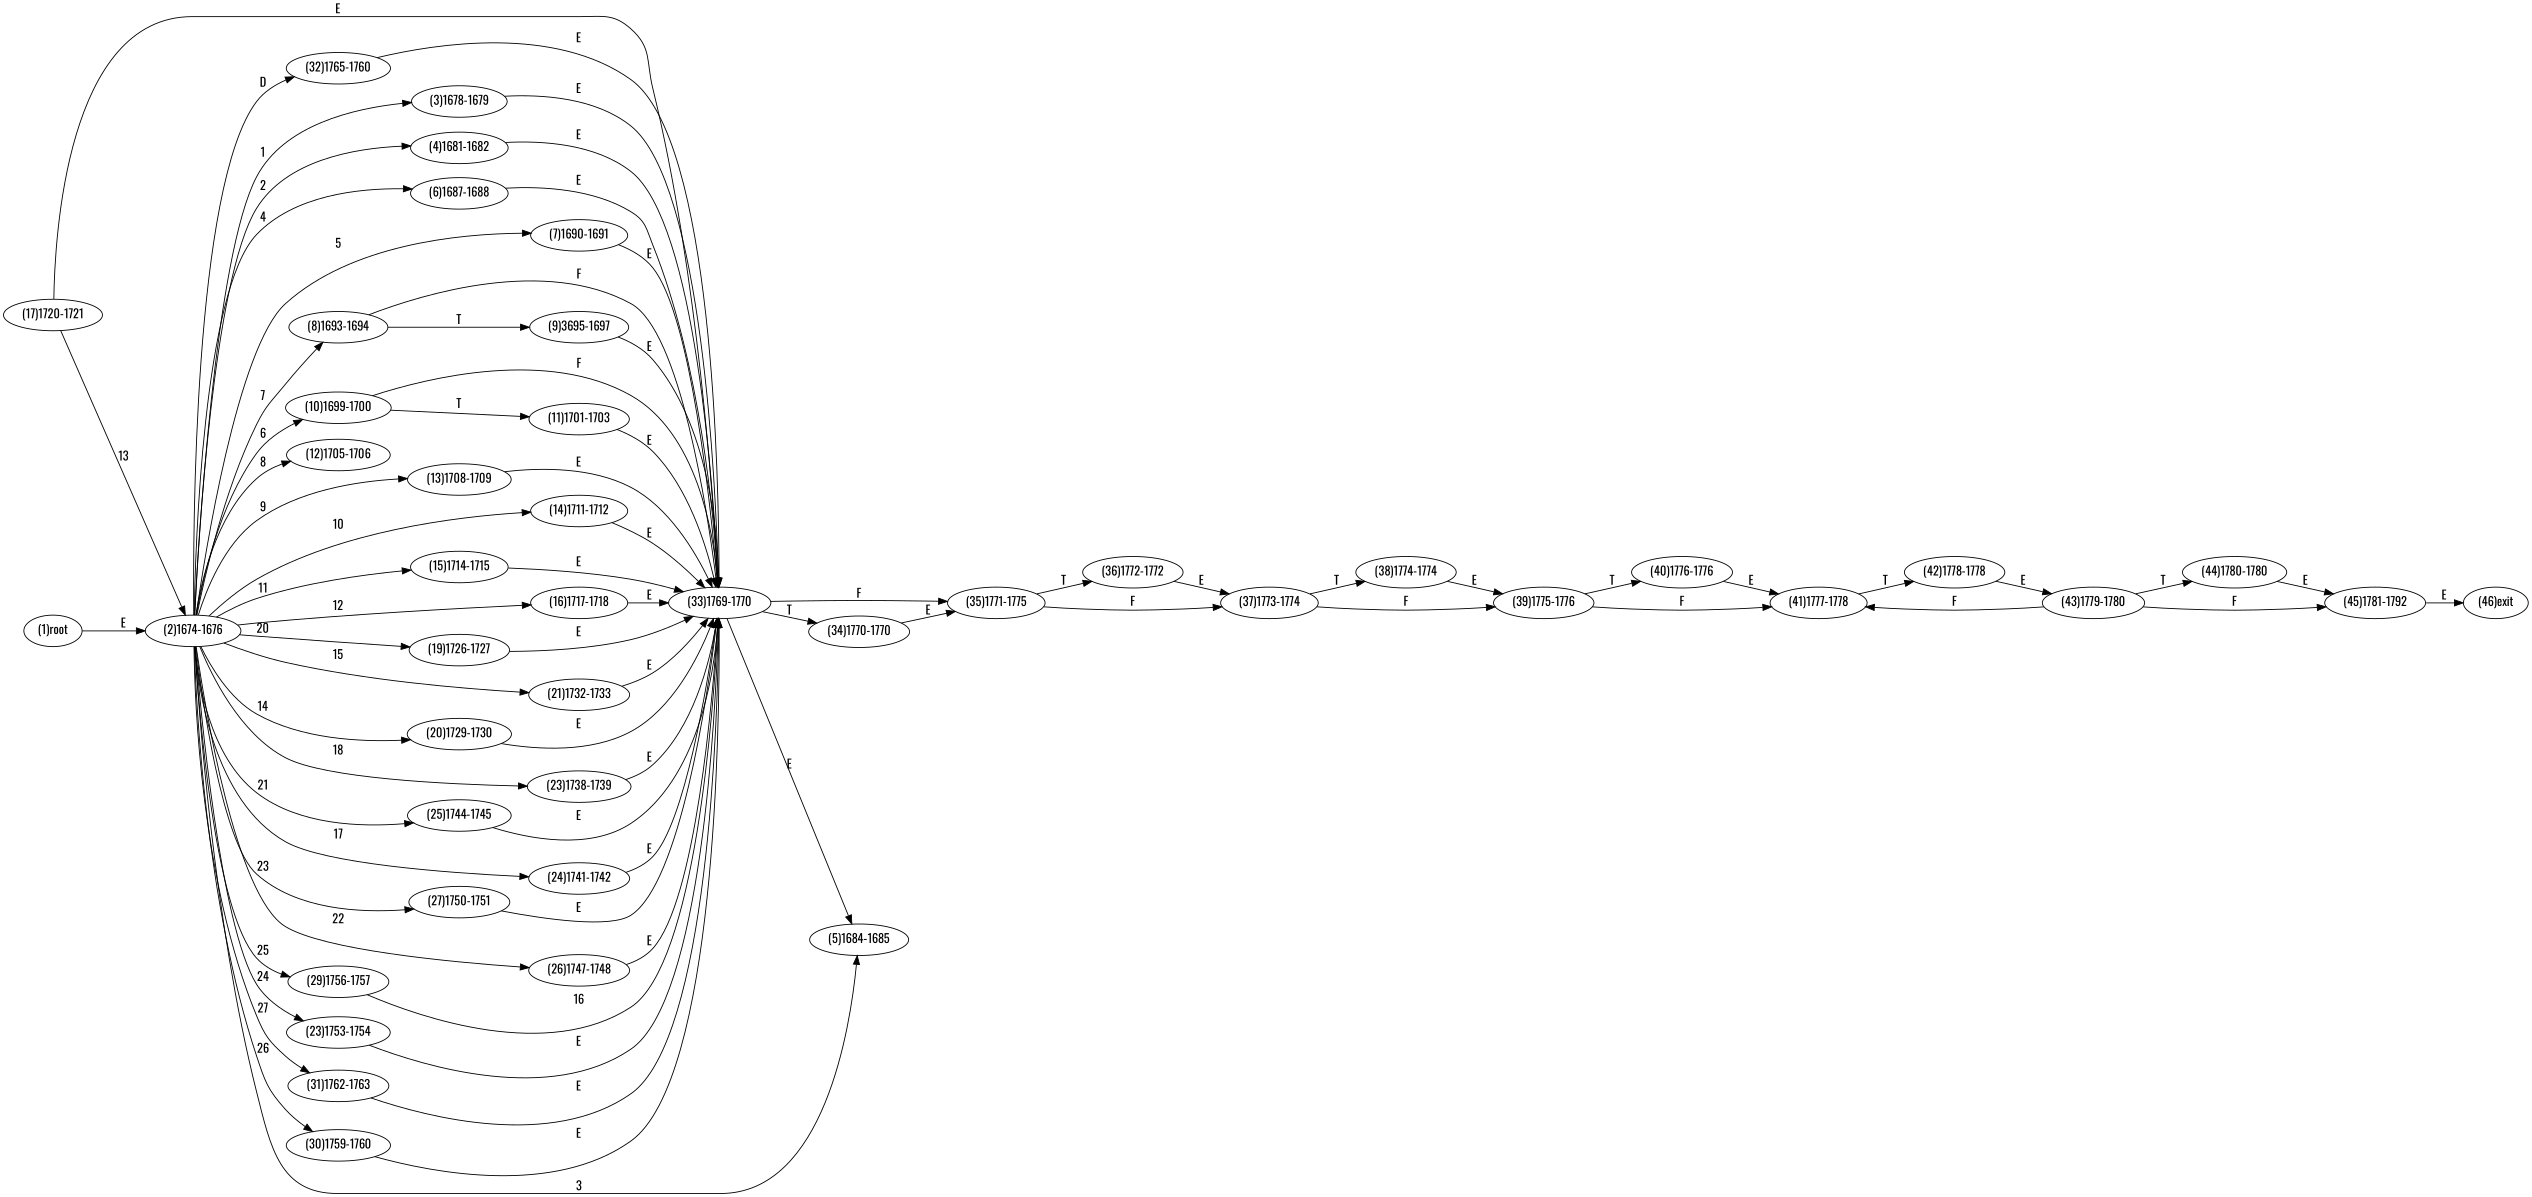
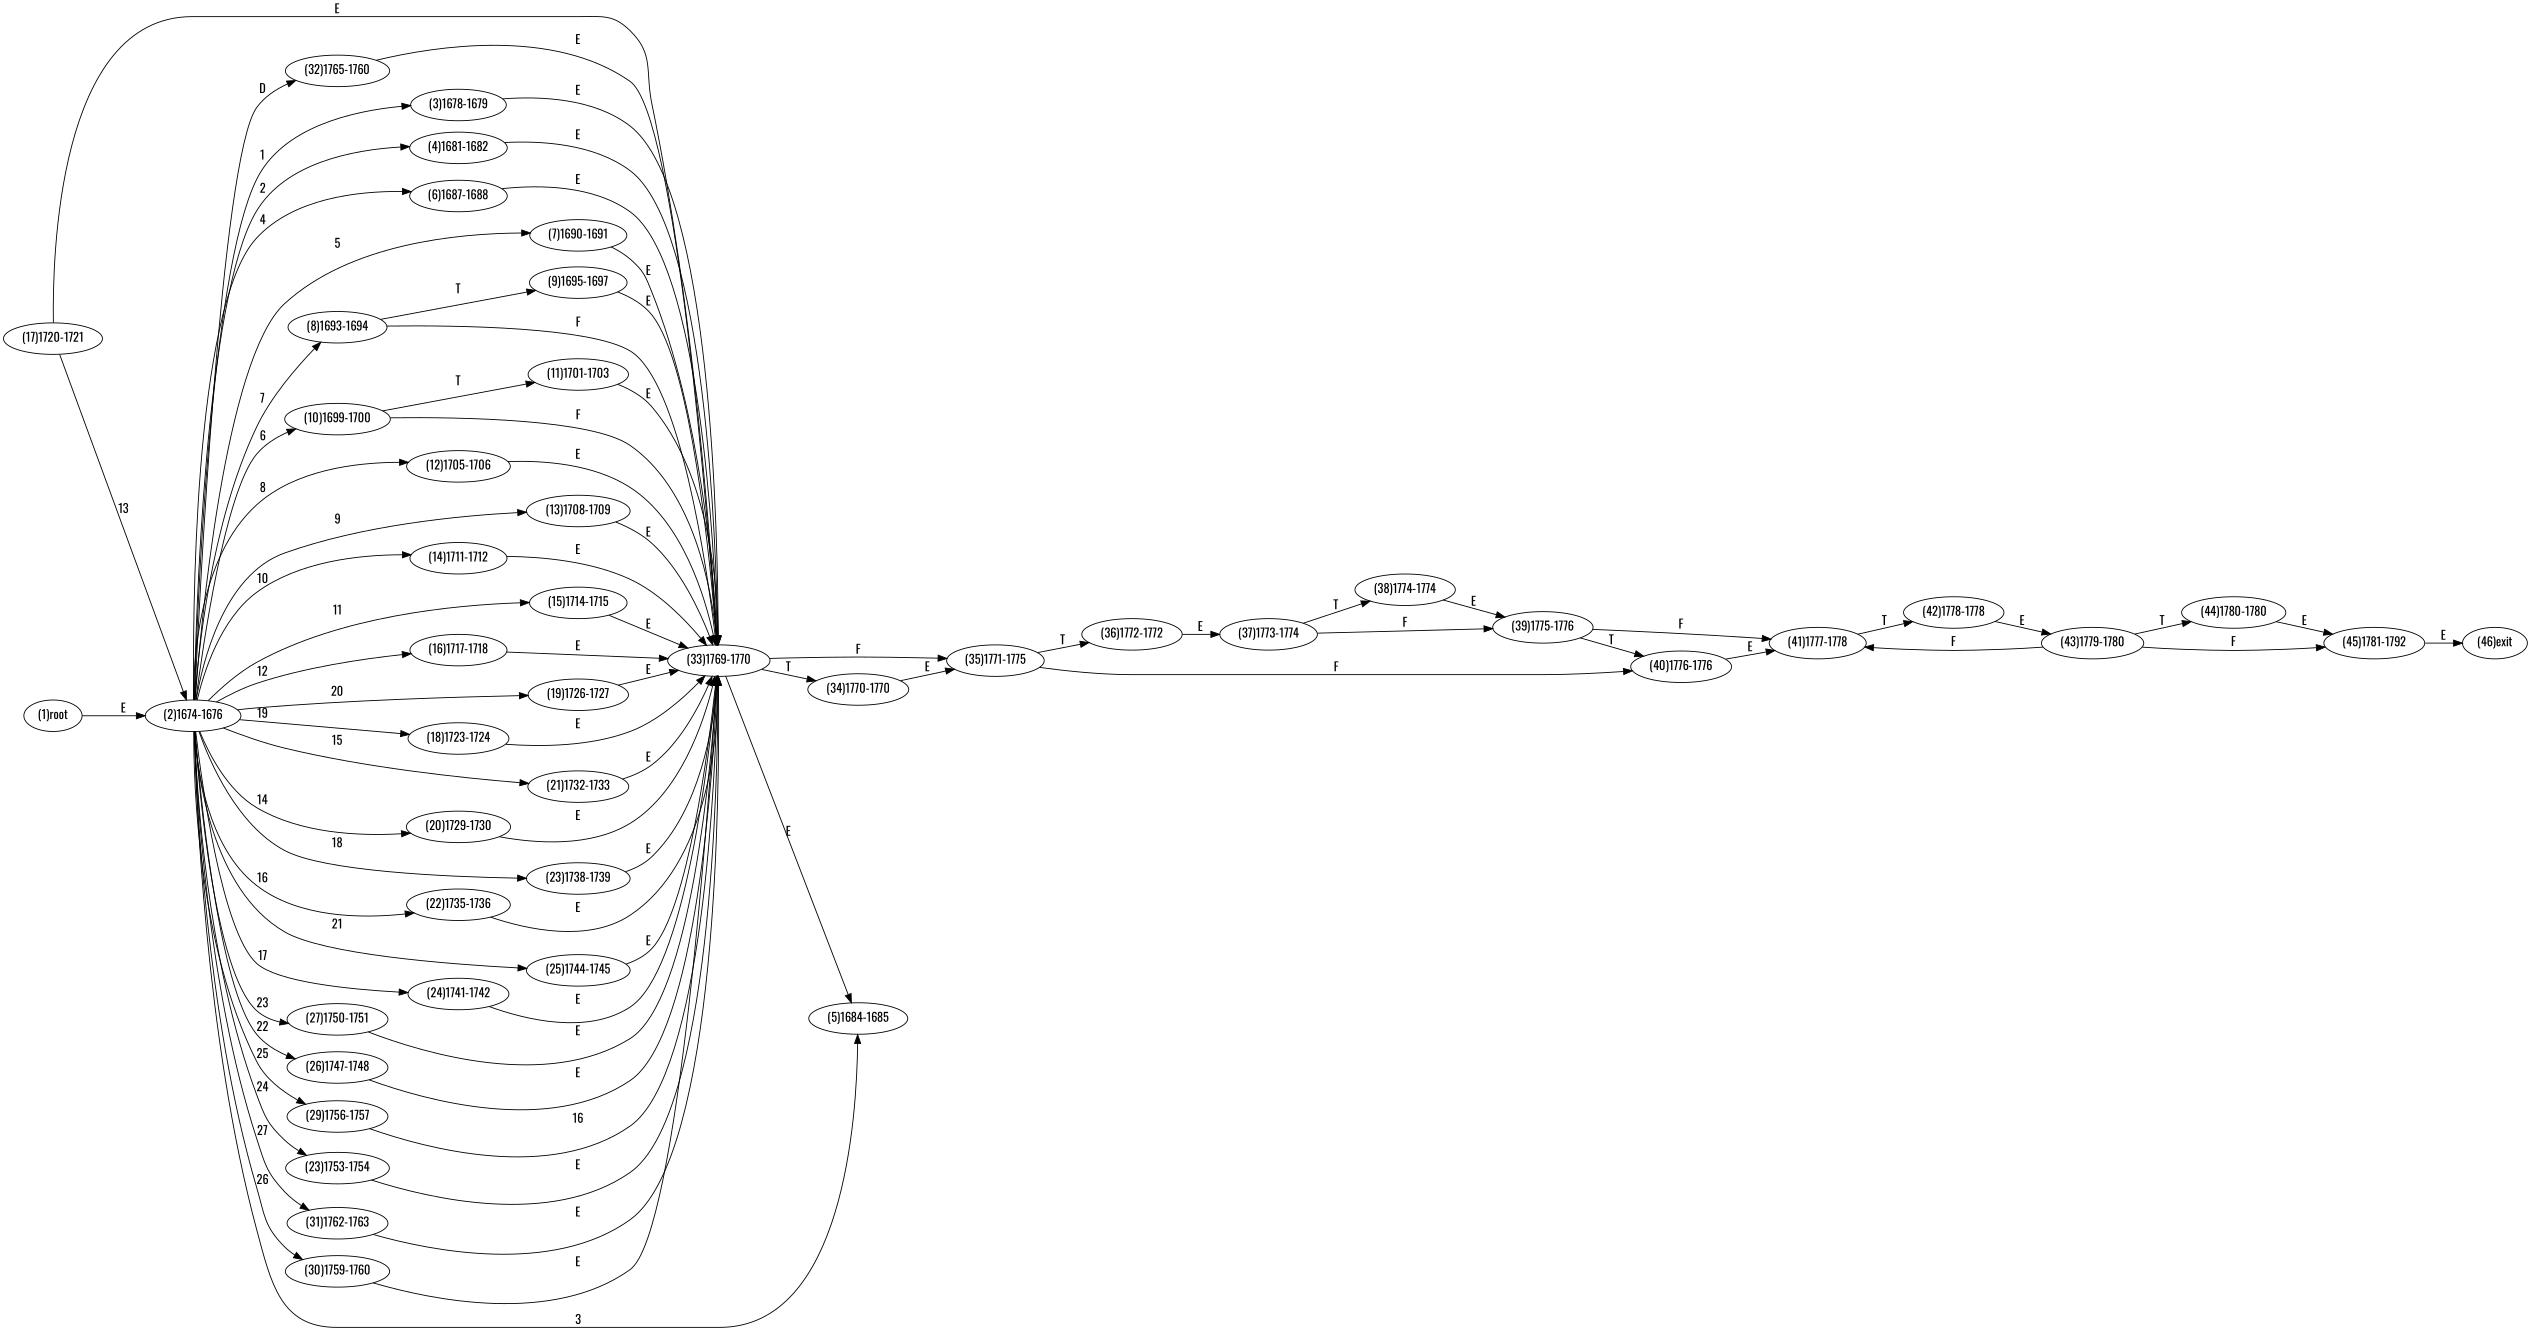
(579, 327) -> (578, 283)
none -> (649, 502)
(1128, 610) -> (1331, 675)
none -> (458, 738)
none -> (458, 905)
